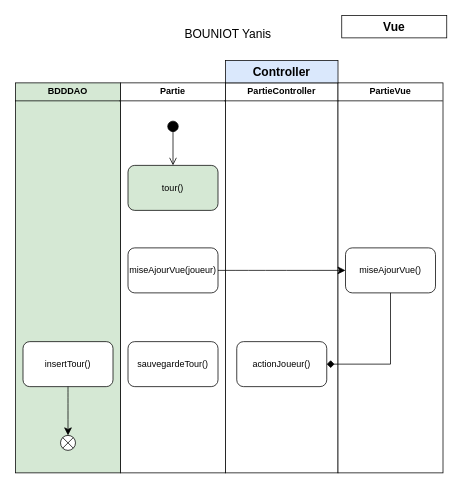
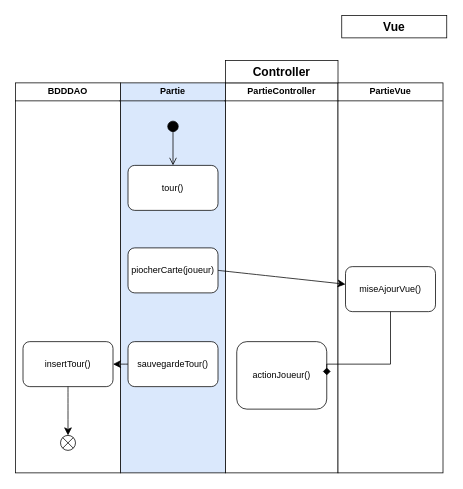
(228, 34) -> none
(282, 72) -> (282, 72)
(134, 88) -> (134, 88)
(173, 188) -> (173, 188)
(173, 270) -> (173, 270)
(390, 270) -> (390, 289)
(68, 278) -> (68, 278)
none -> (126, 364)
(282, 364) -> (282, 375)
